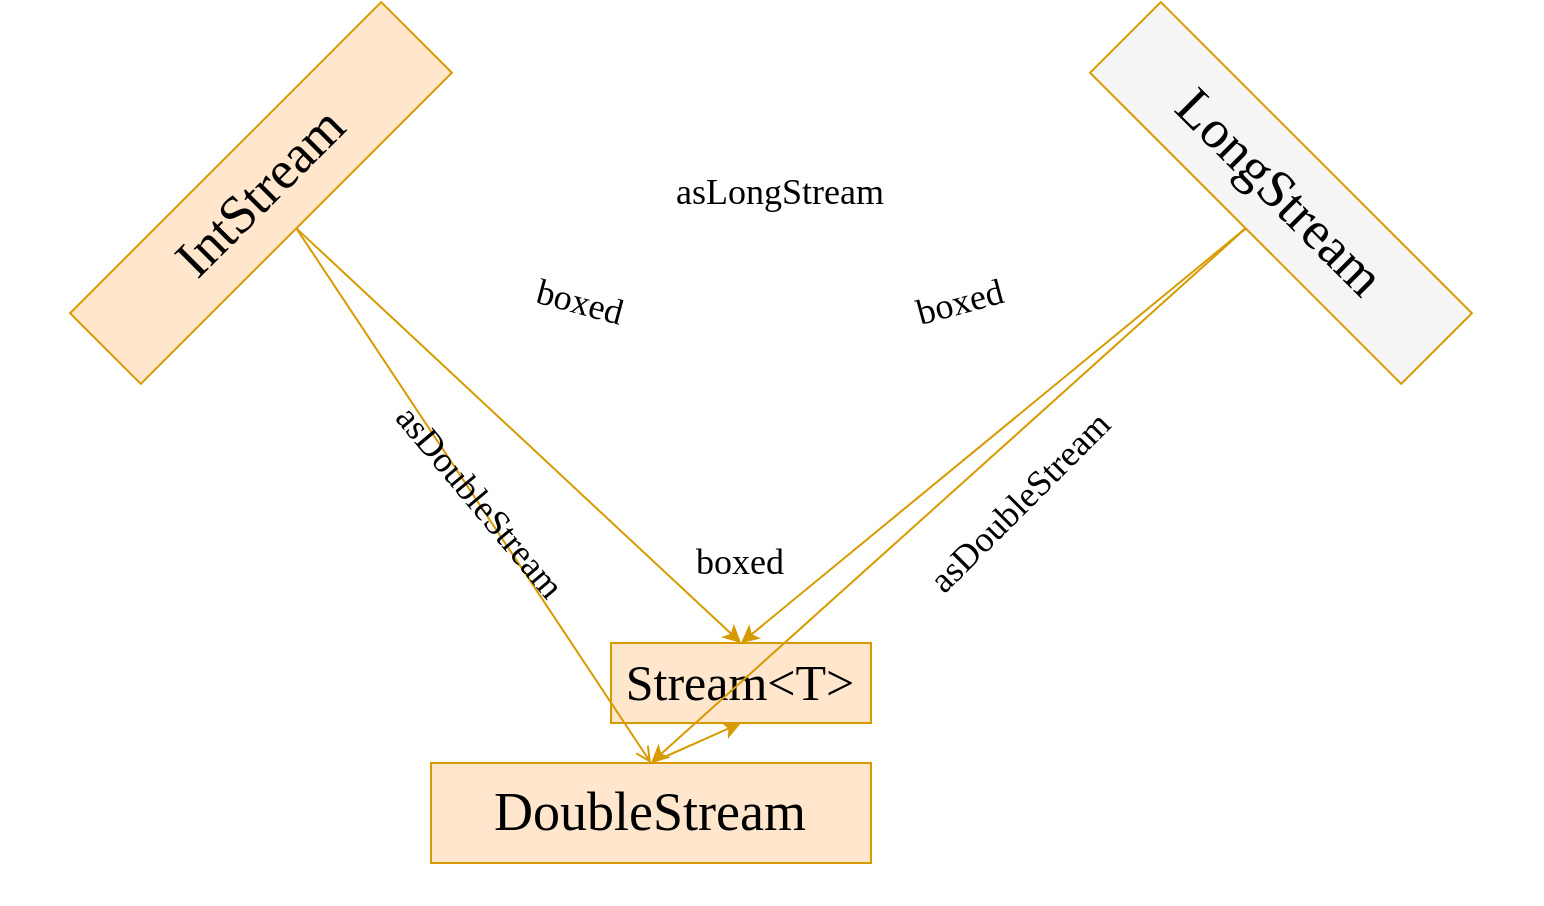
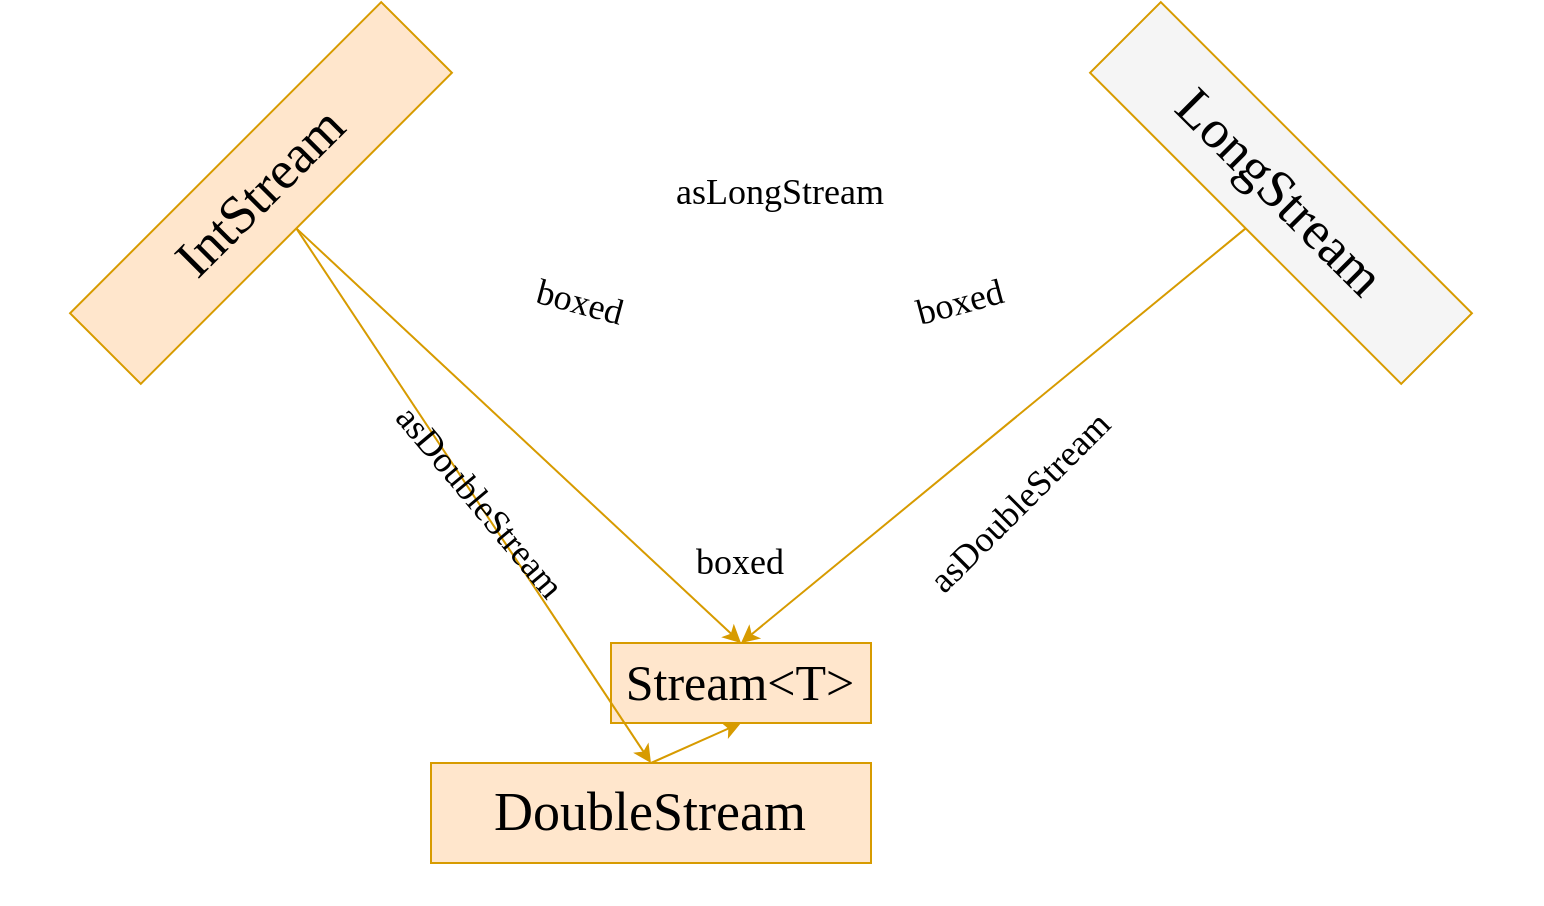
(936, 507) -> none
(645, 753) -> (643, 751)
